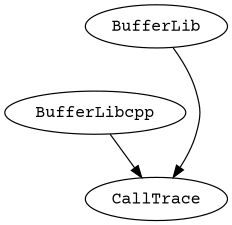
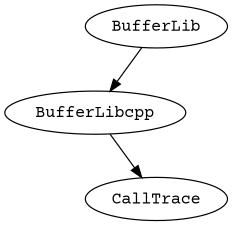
(199, 107) -> (129, 65)
